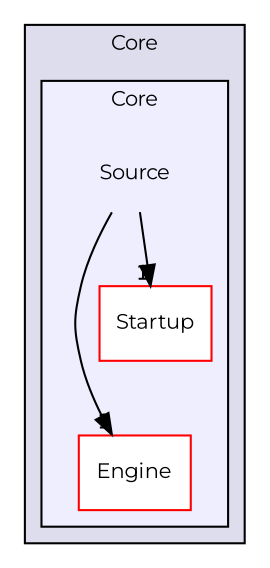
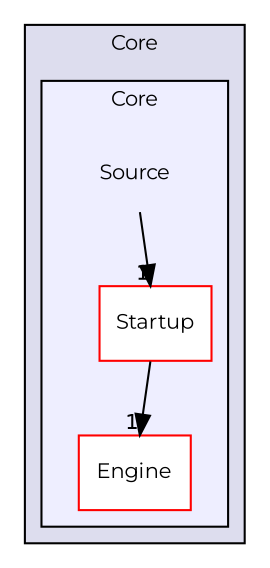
(76, 313) -> (147, 388)
